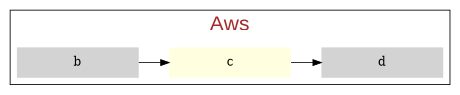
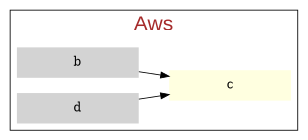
(302, 63) -> (150, 97)
